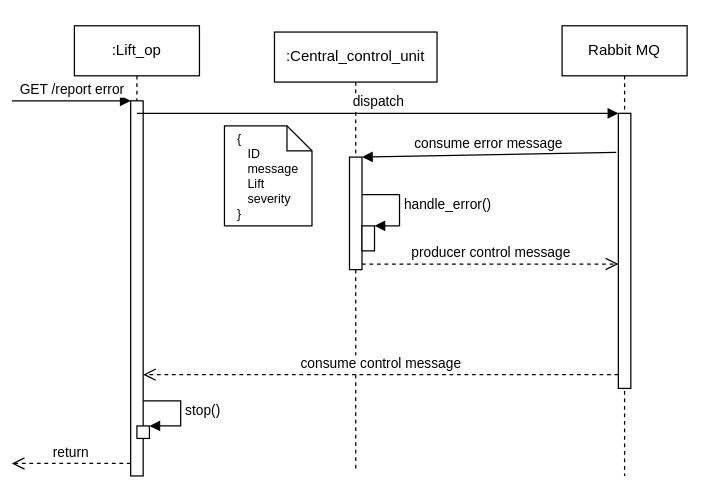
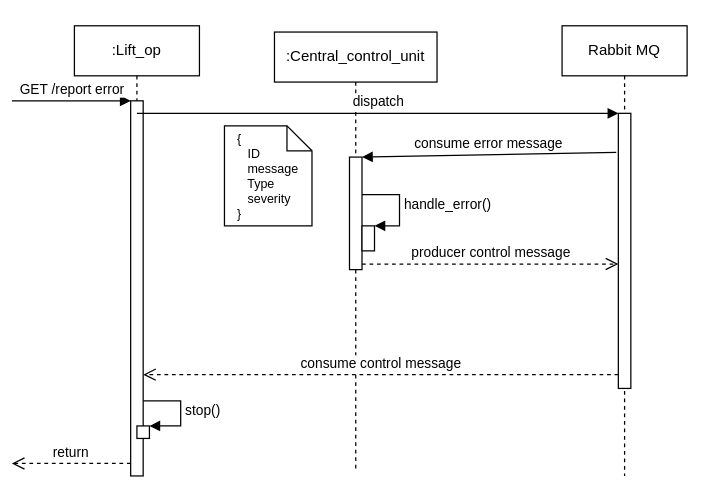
(268, 176) -> (268, 176)
